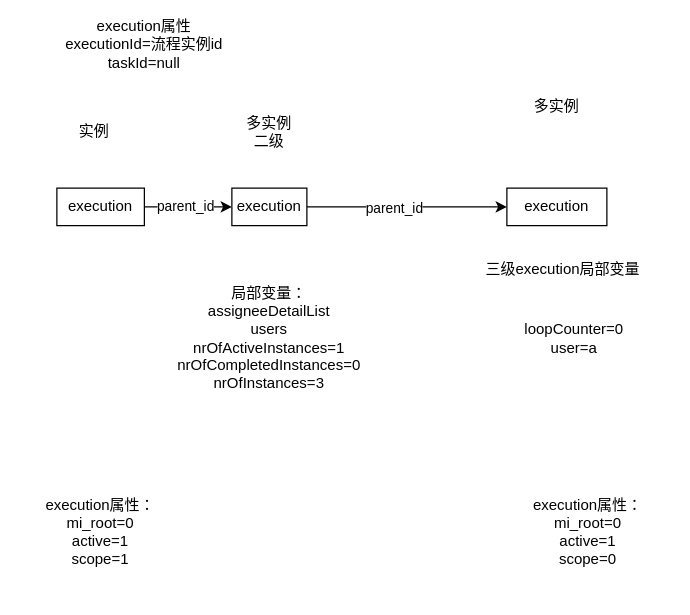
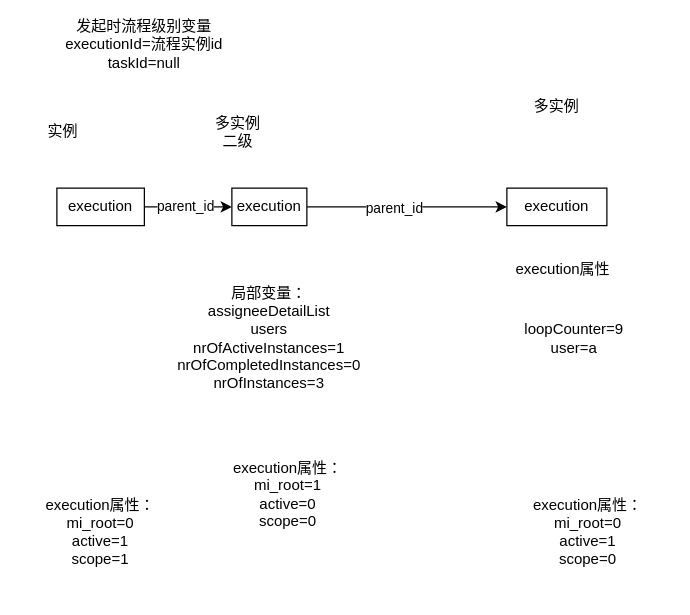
(144, 44) -> (144, 44)
(94, 132) -> (63, 132)
(269, 132) -> (238, 132)
(563, 269) -> (563, 269)
(574, 338) -> (574, 338)
none -> (288, 494)
